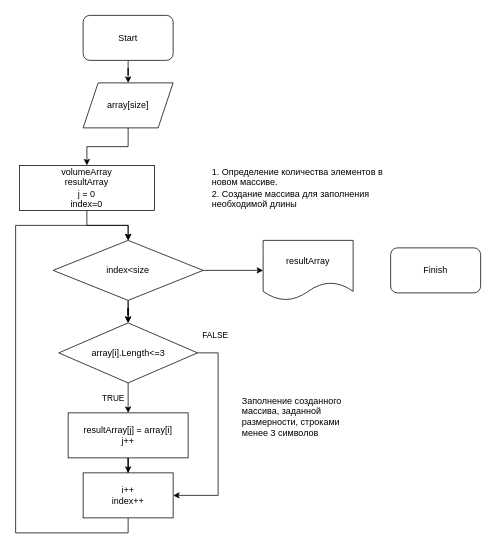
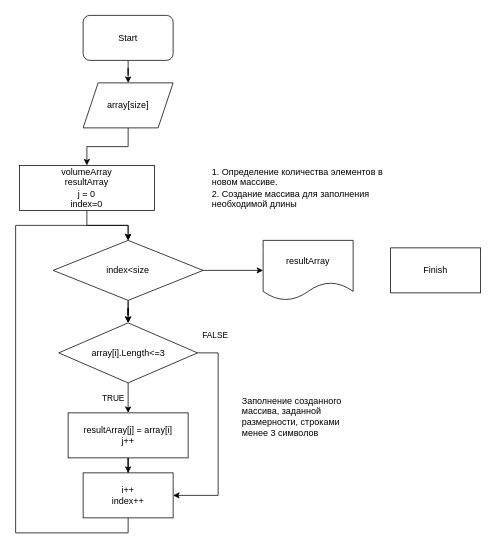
(435, 270) -> (435, 270)
